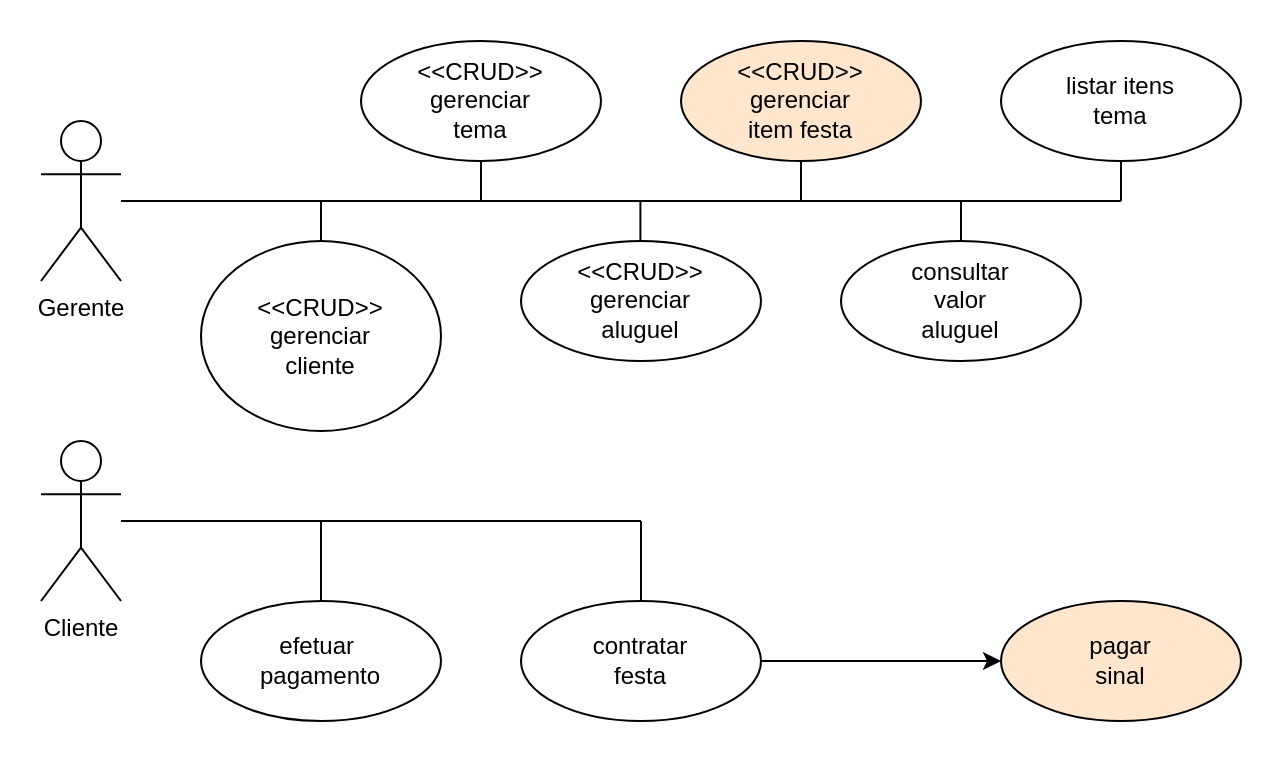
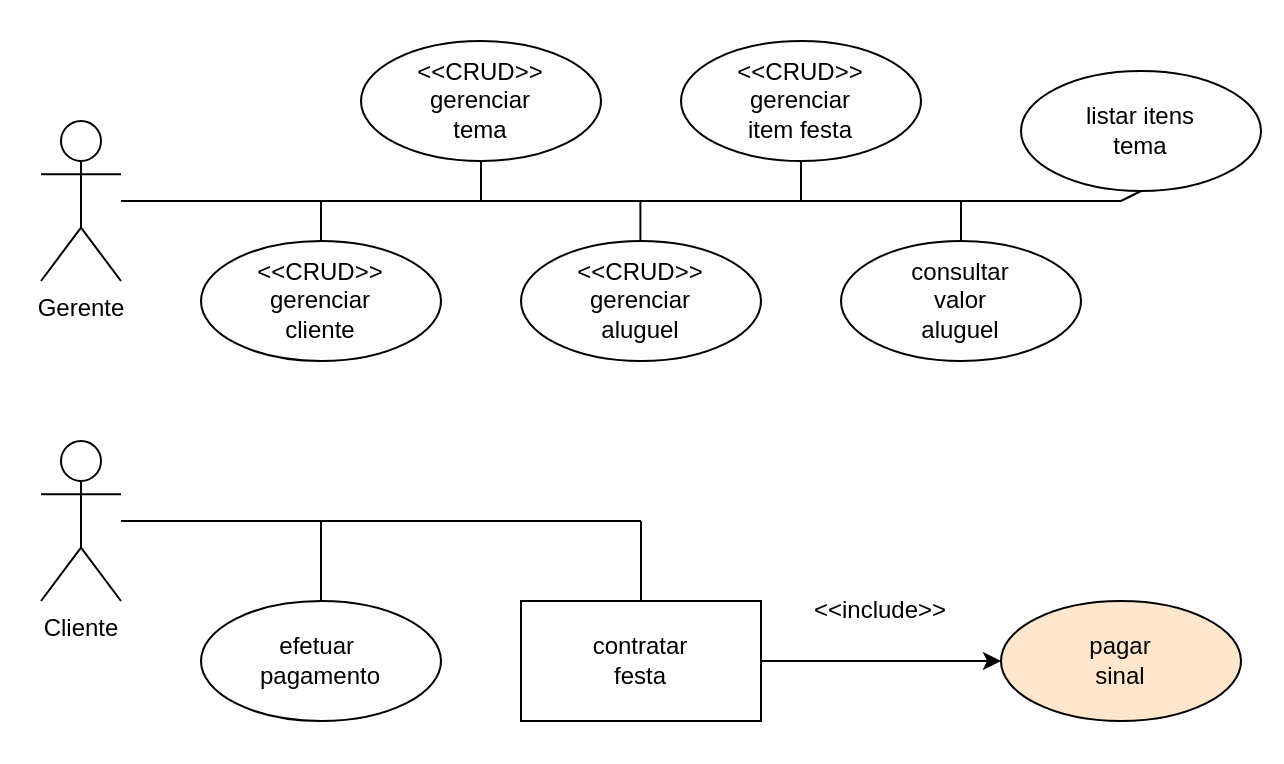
(801, 101) -> (801, 101)
(1121, 101) -> (1141, 131)
(321, 336) -> (321, 301)
none -> (881, 611)
(641, 661) -> (641, 661)
